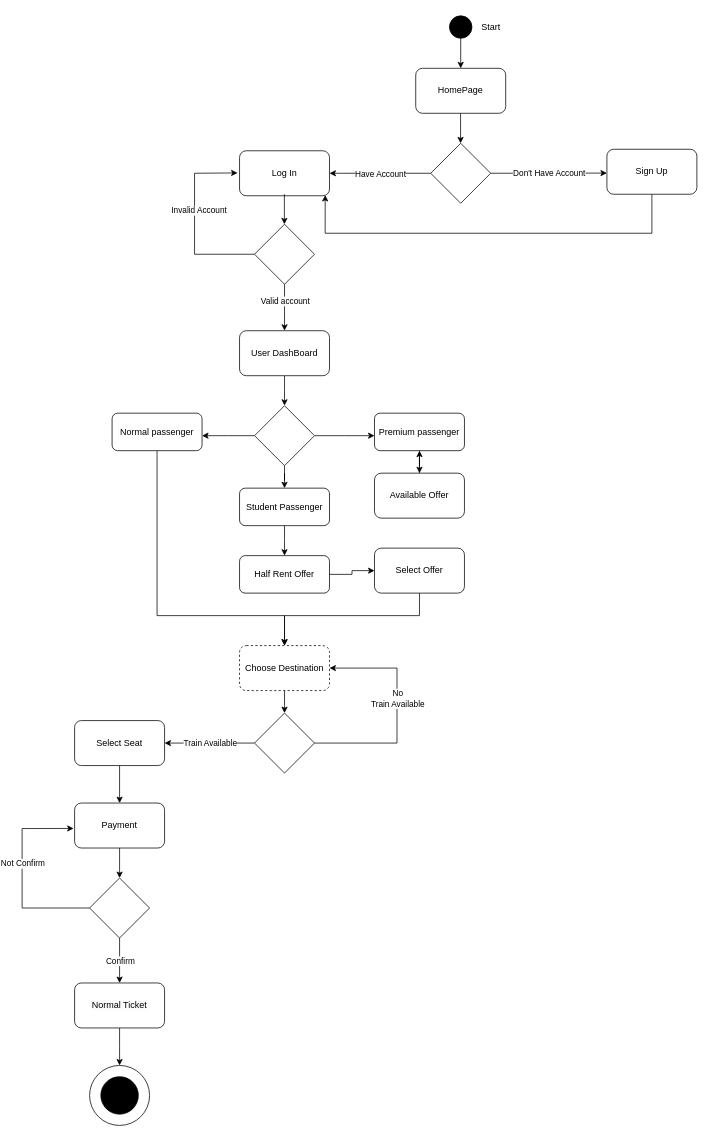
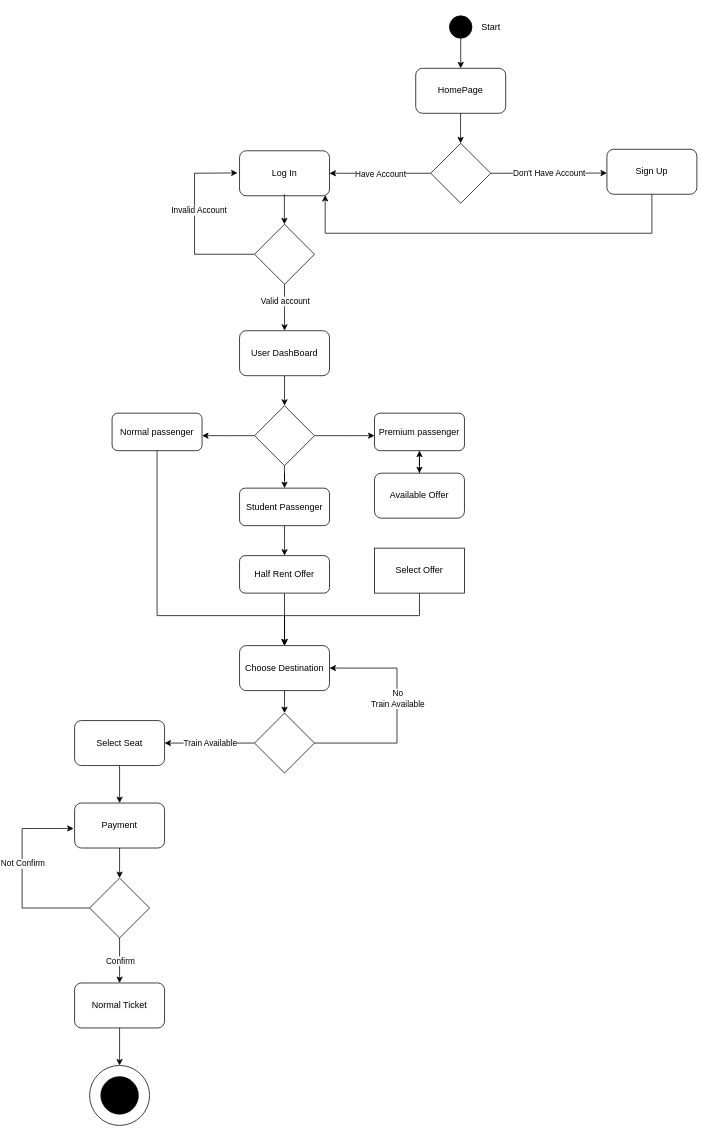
(420, 570) -> (420, 570)
(351, 574) -> (285, 603)
(285, 668) -> (285, 668)
